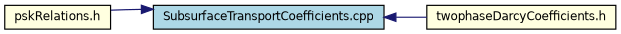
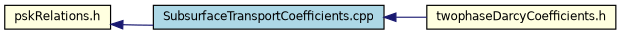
(126, 10) -> (138, 25)
